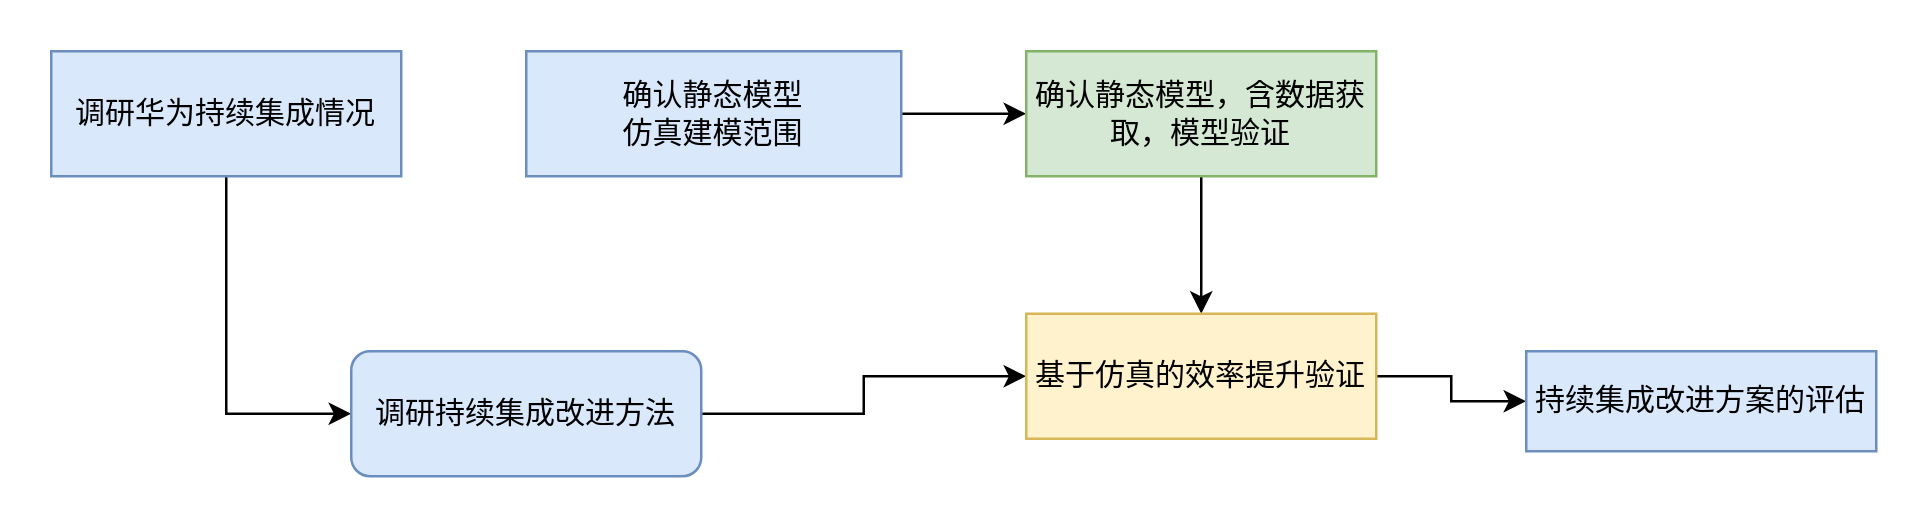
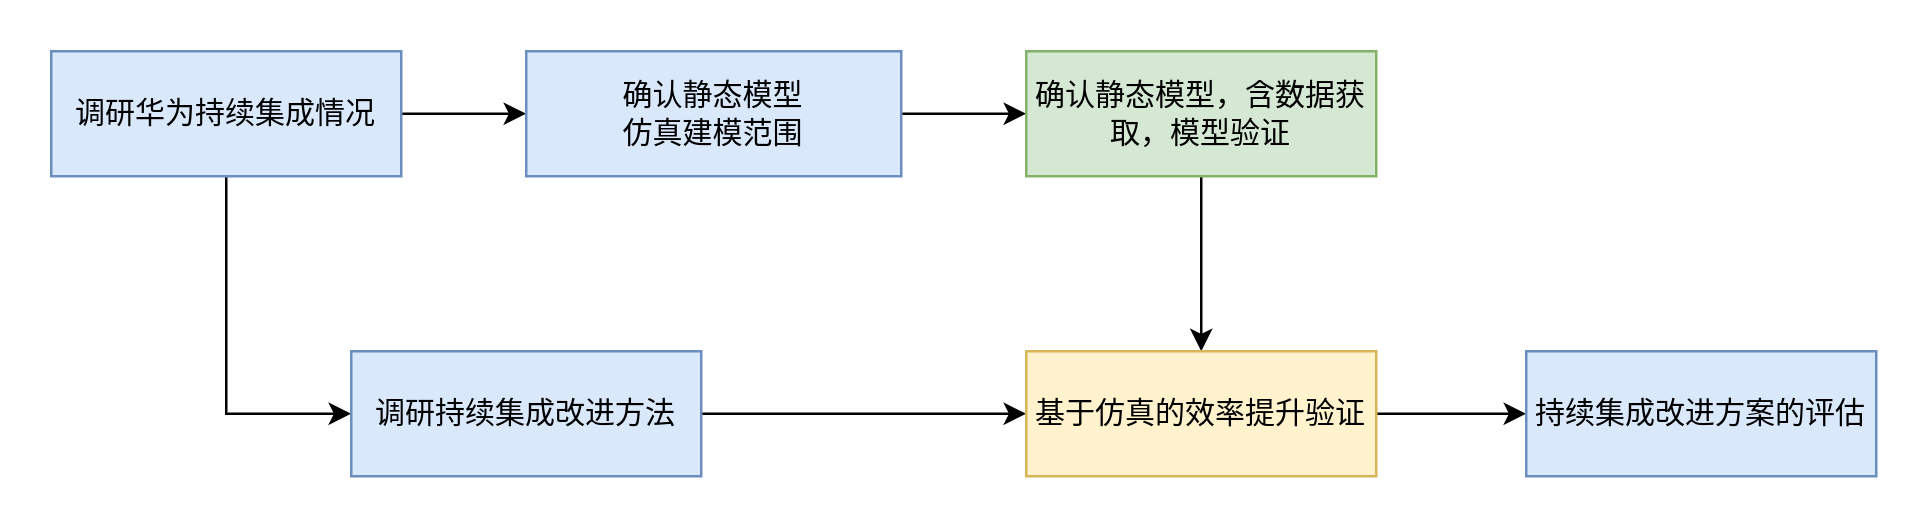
none -> (455, 114)
(1201, 376) -> (1201, 414)
(1701, 401) -> (1701, 414)
(526, 414) -> (526, 414)
